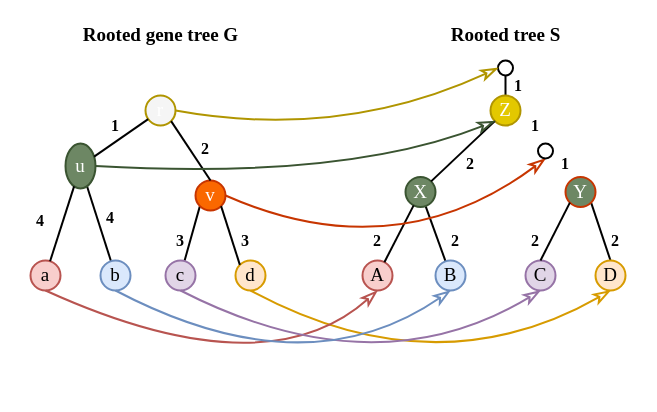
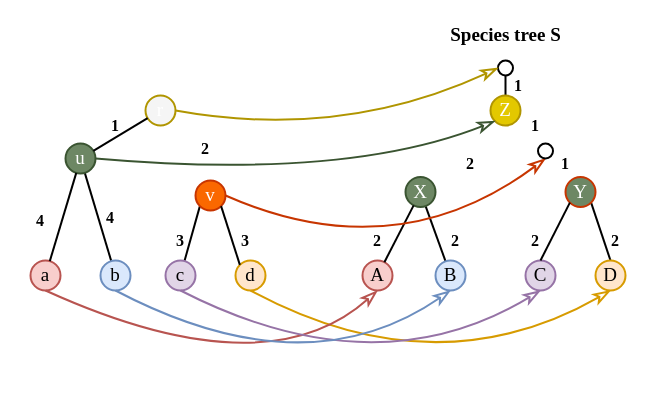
(161, 36) -> none
(506, 36) -> (506, 36)
(191, 150) -> none
(463, 151) -> none
(81, 166) -> (81, 159)
